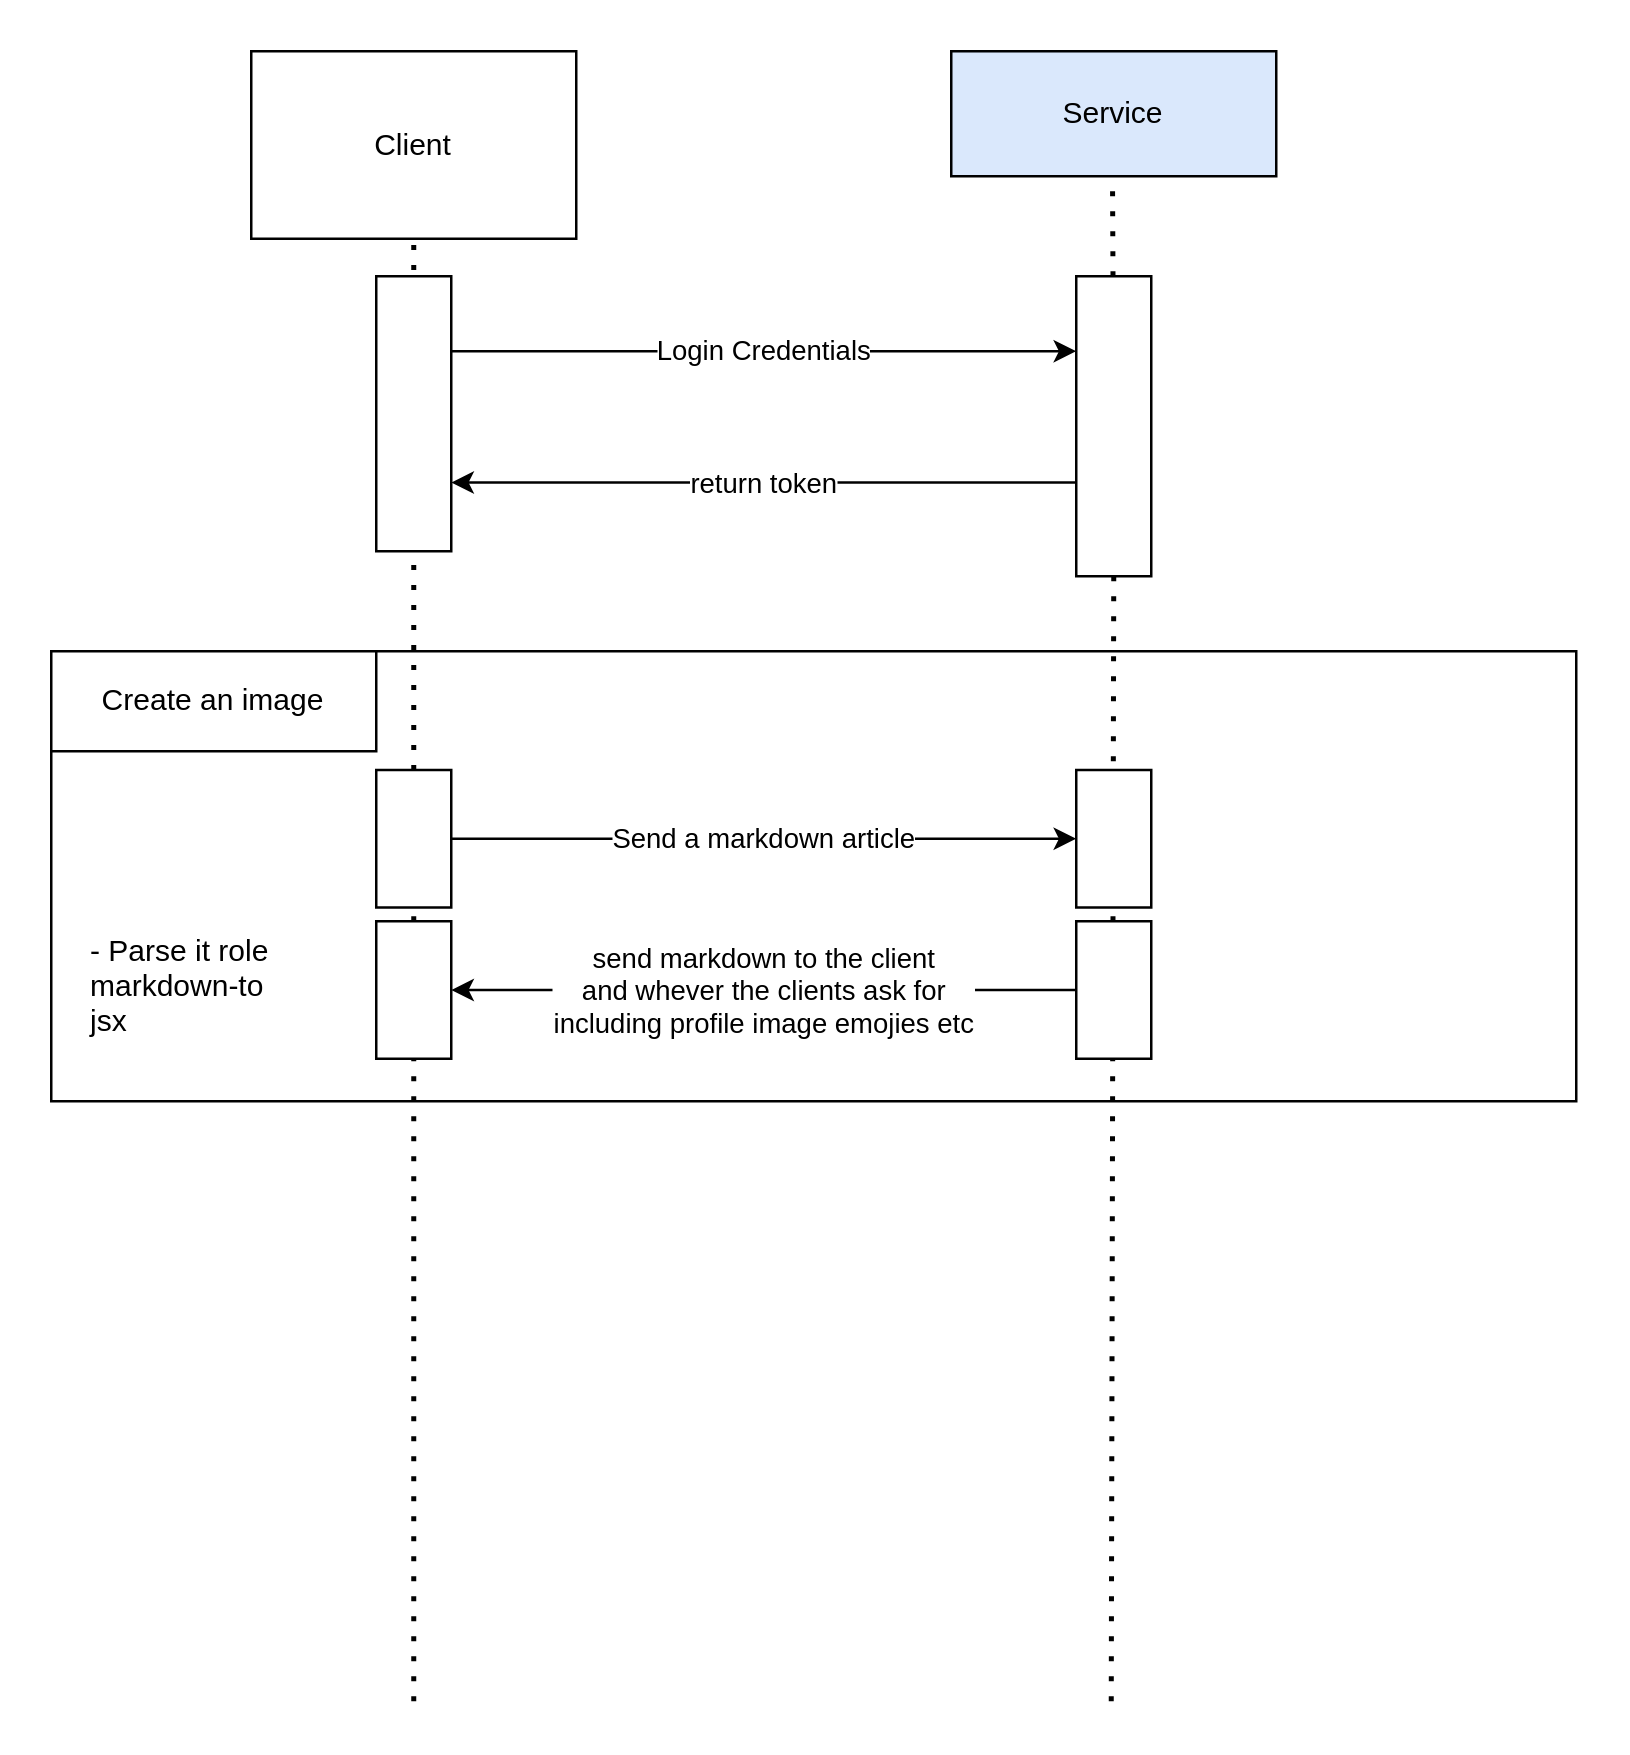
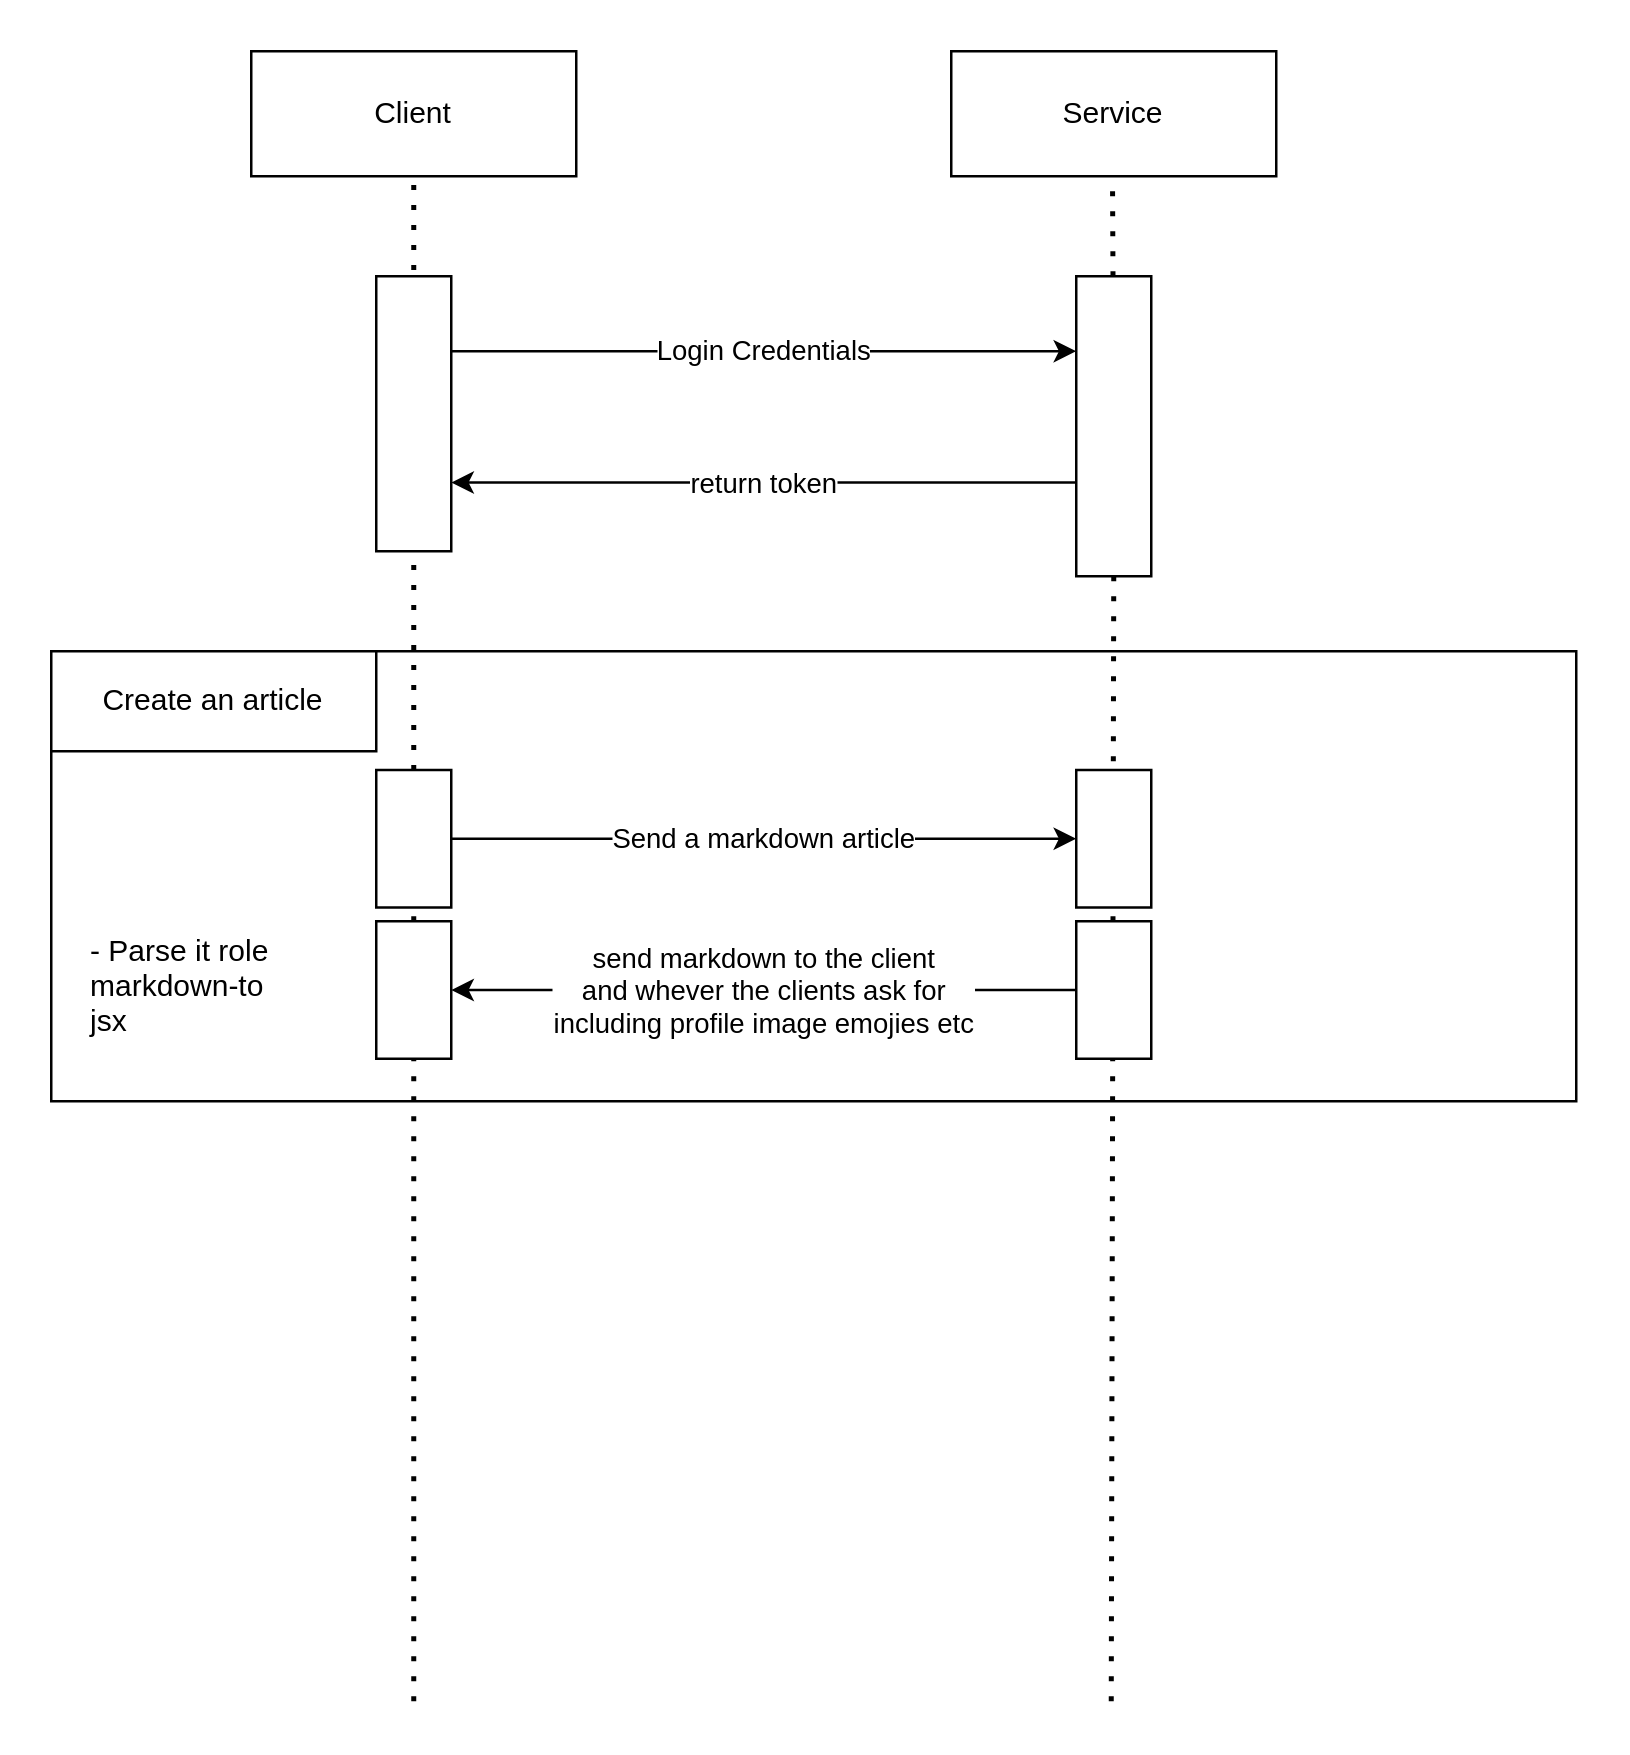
(1114, 114) -> (1114, 114)
(414, 145) -> (414, 114)
(214, 701) -> (214, 701)
